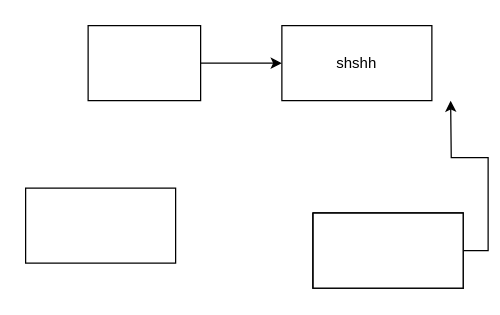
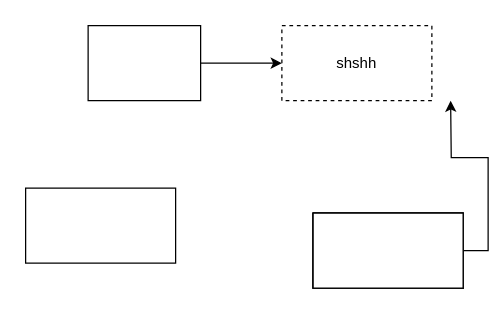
(357, 63) -> (357, 63)
